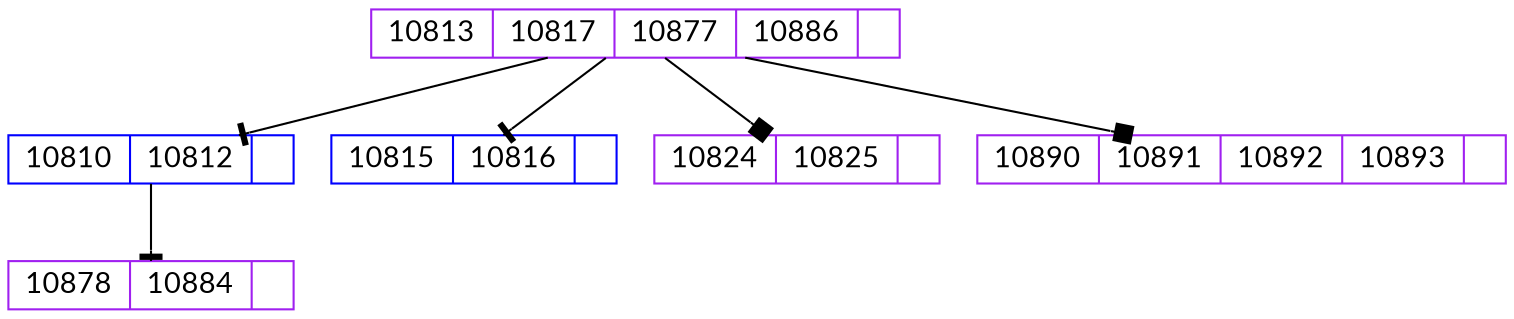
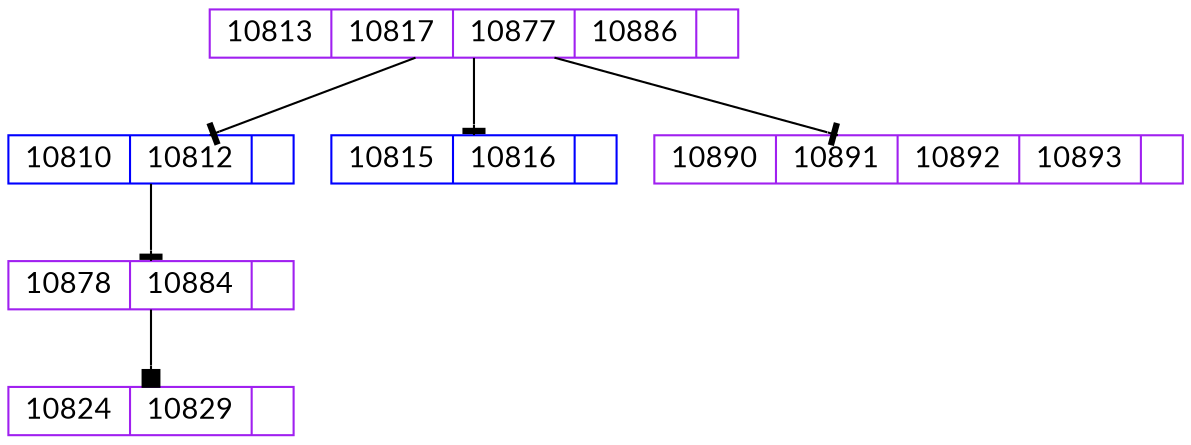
(708, 90) -> (151, 338)
(928, 94) -> (691, 95)
(837, 158) -> (191, 410)
